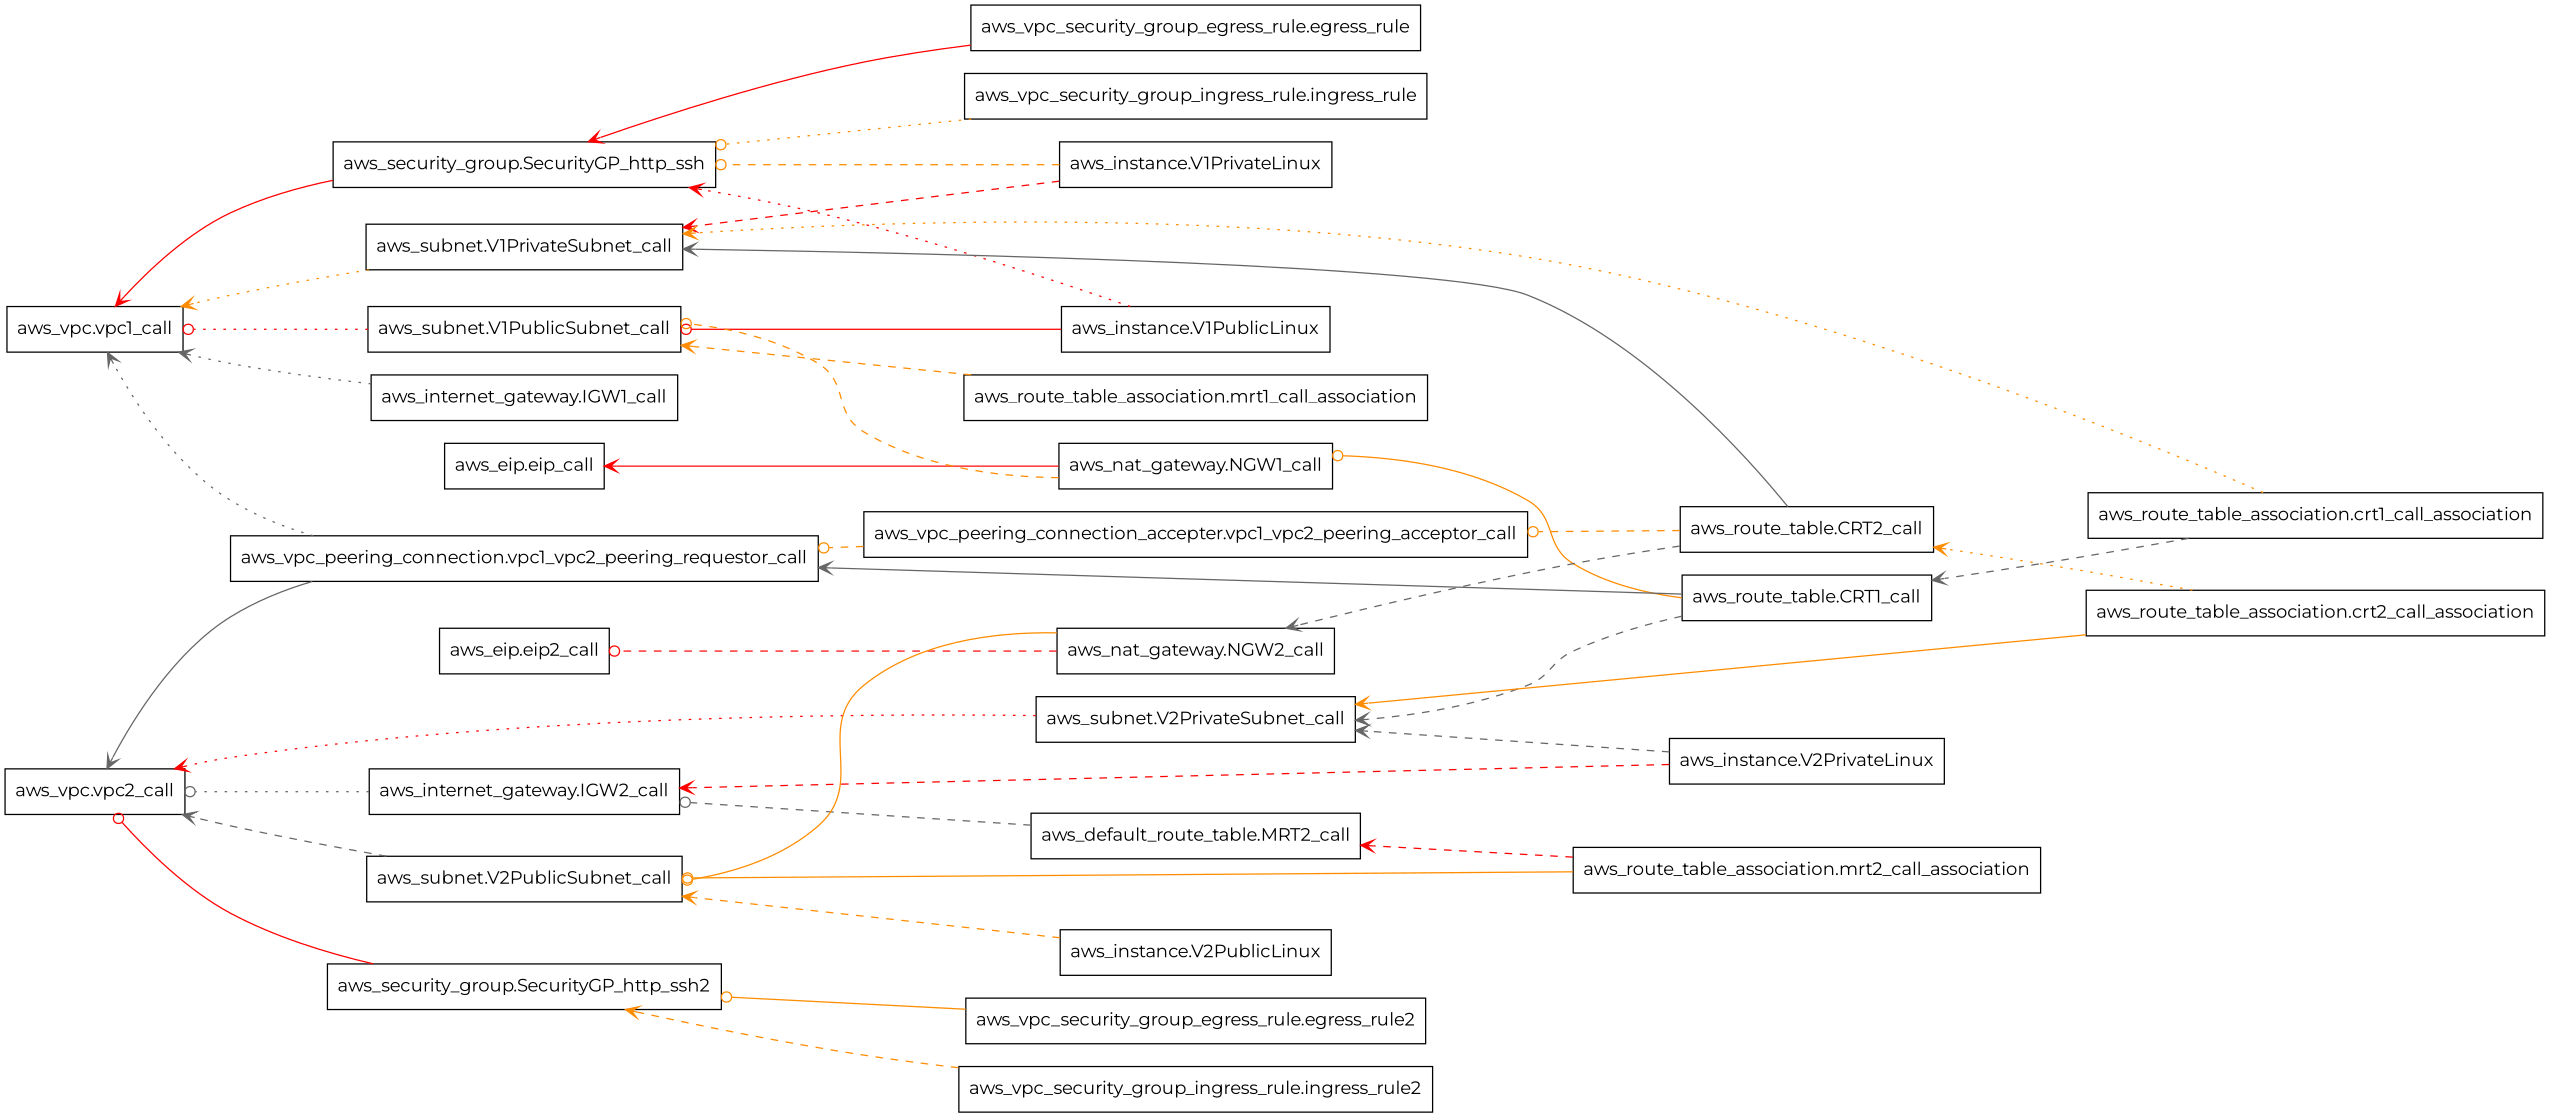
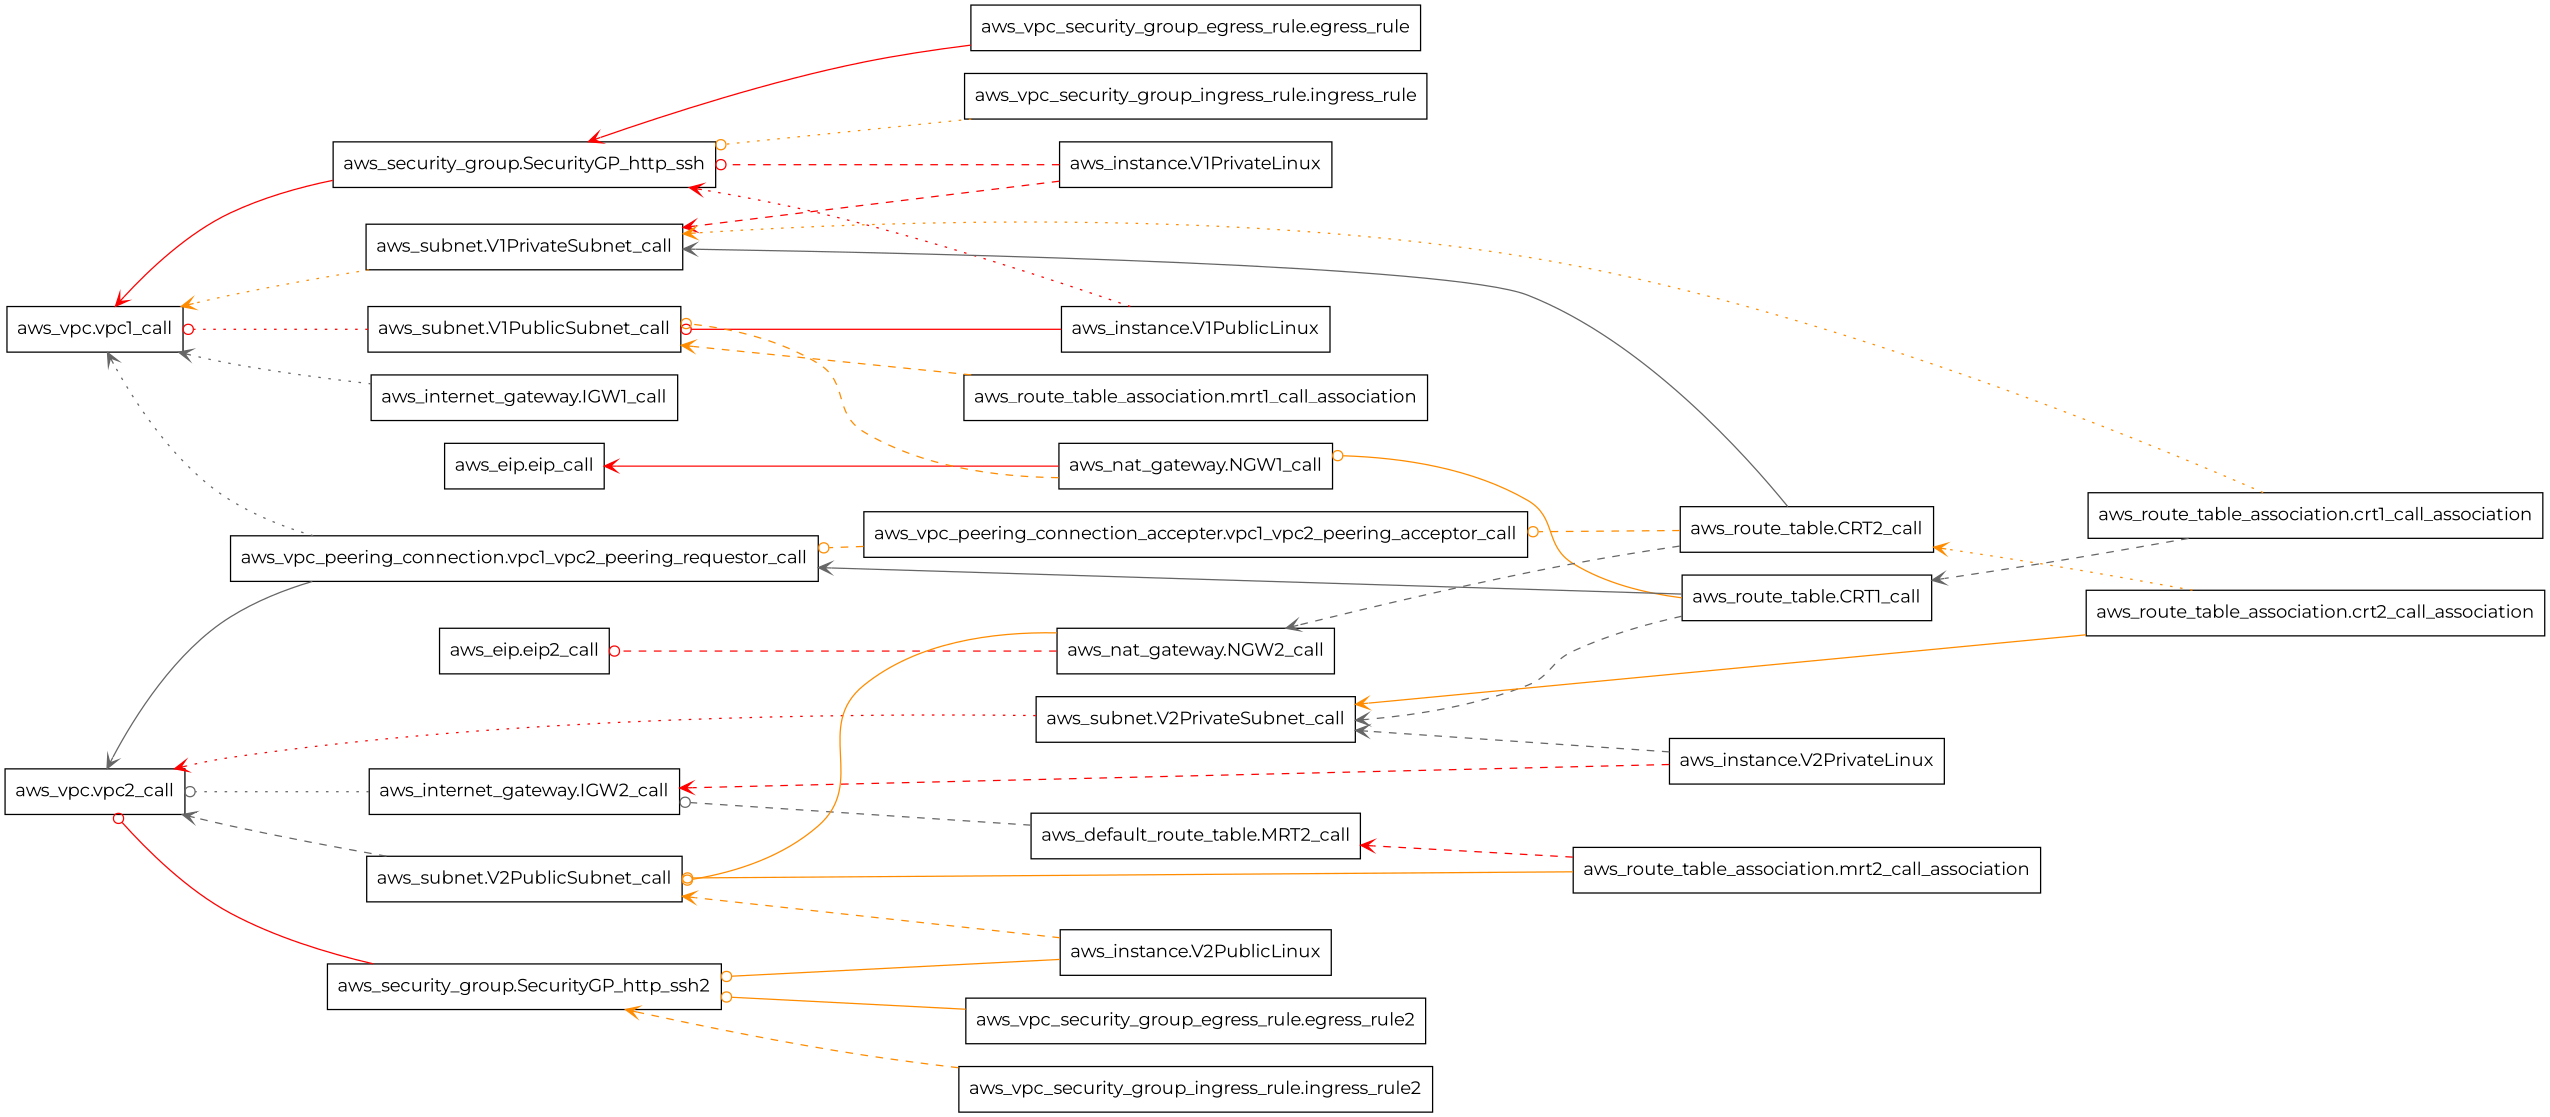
(893, 165) -> (893, 165)
none -> (896, 968)
